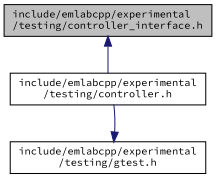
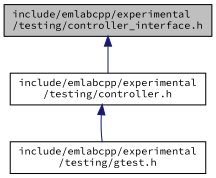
(115, 118) -> (101, 128)
